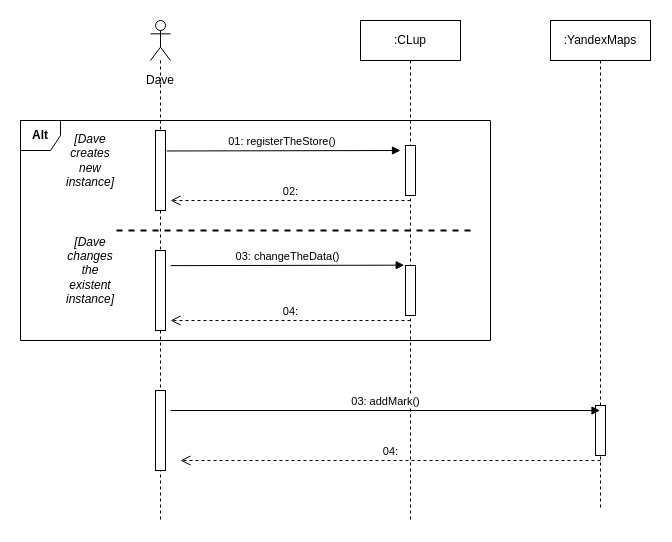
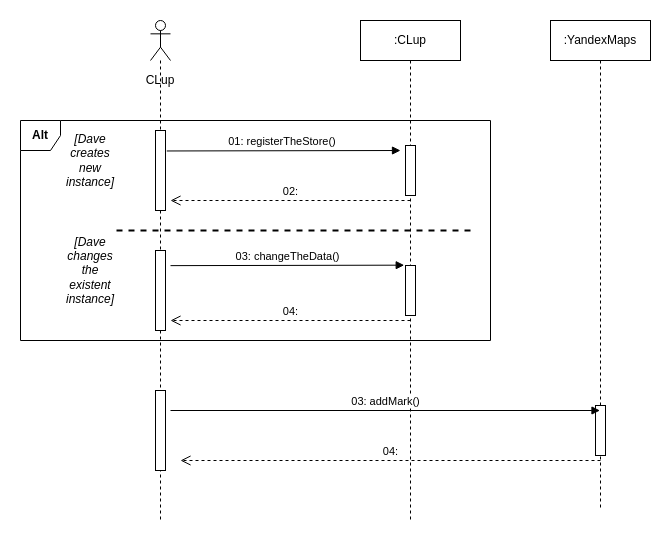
(161, 81) -> (161, 81)
